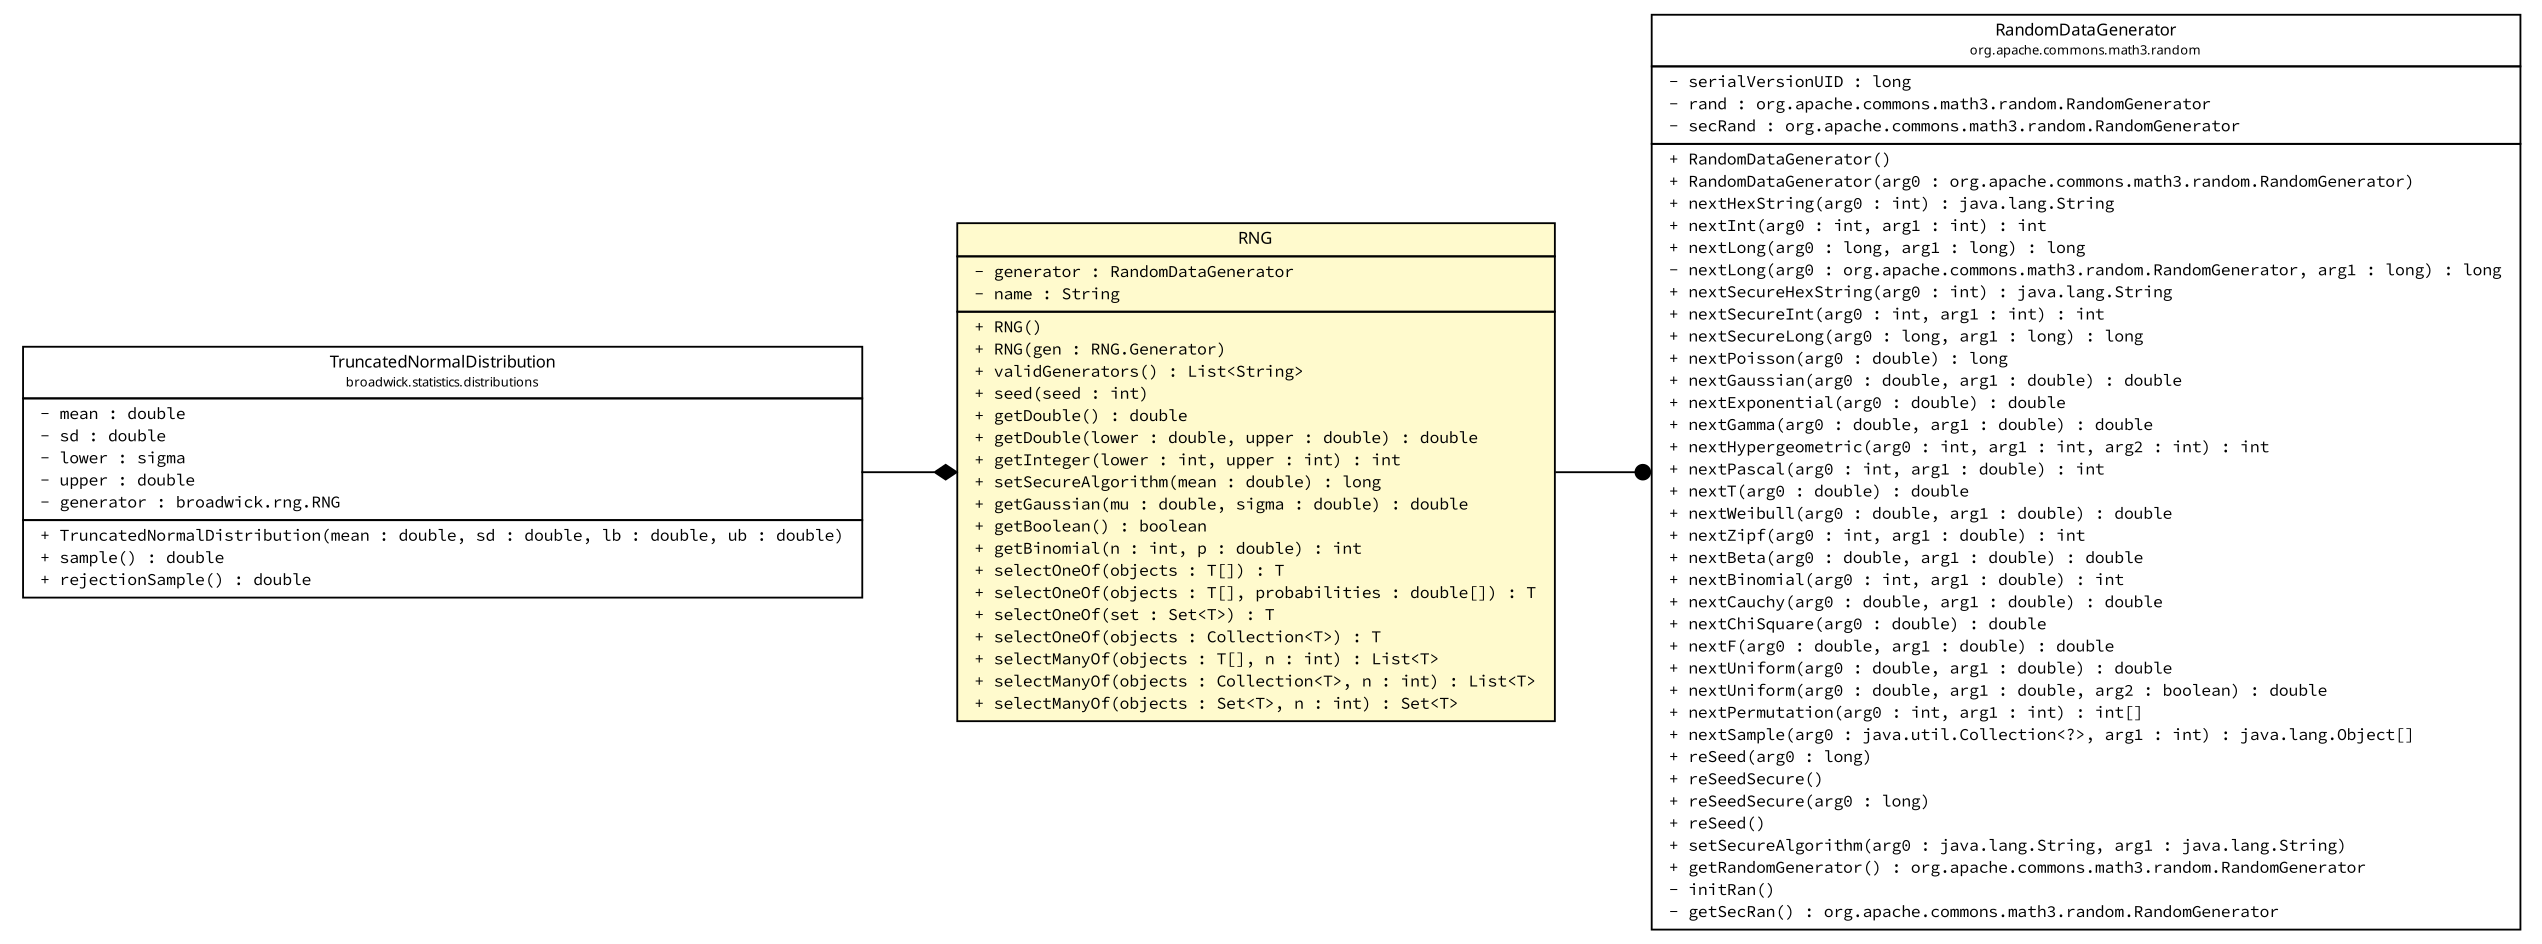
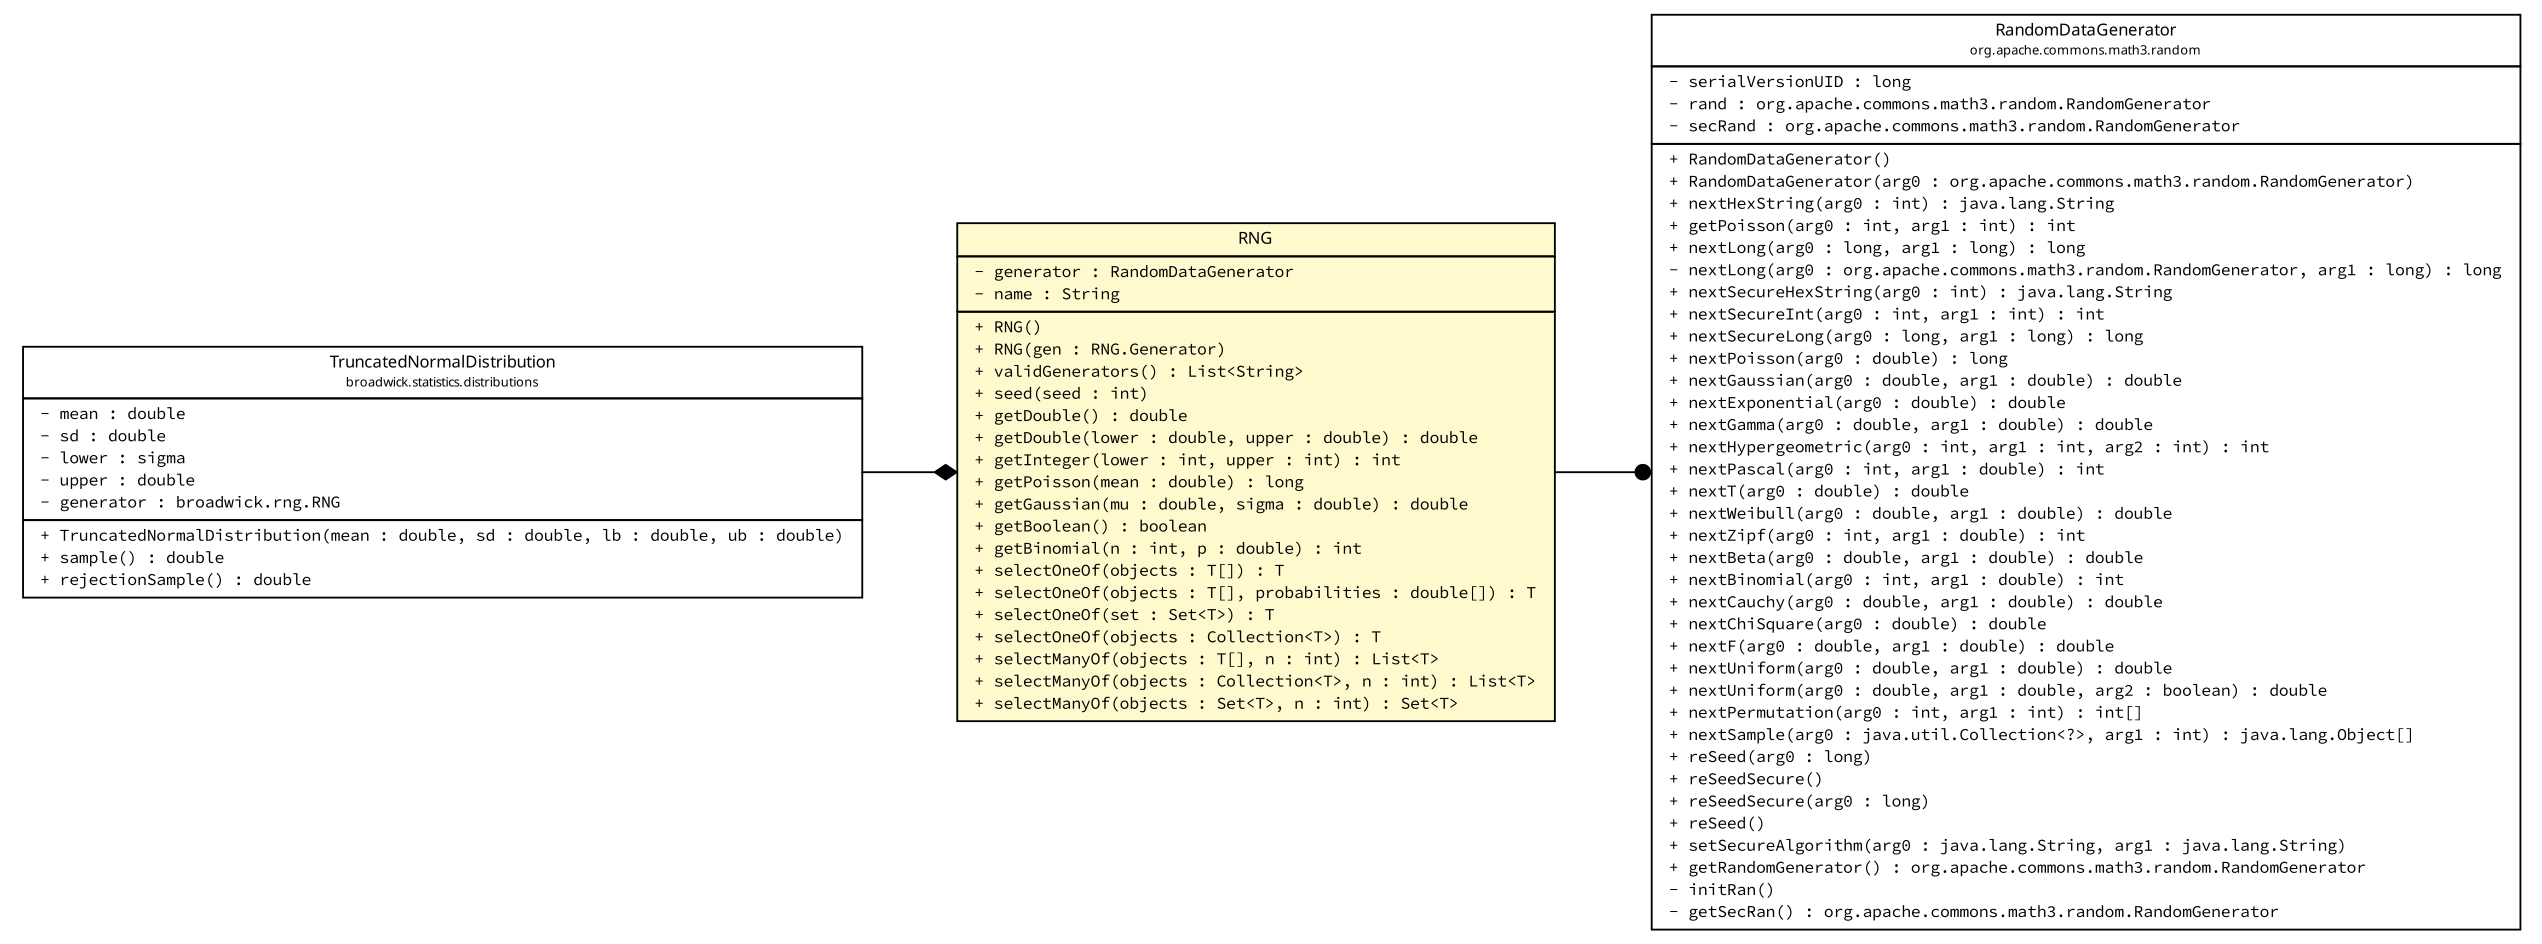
(1858, 226) -> (1873, 226)
(1179, 482) -> (1140, 482)
